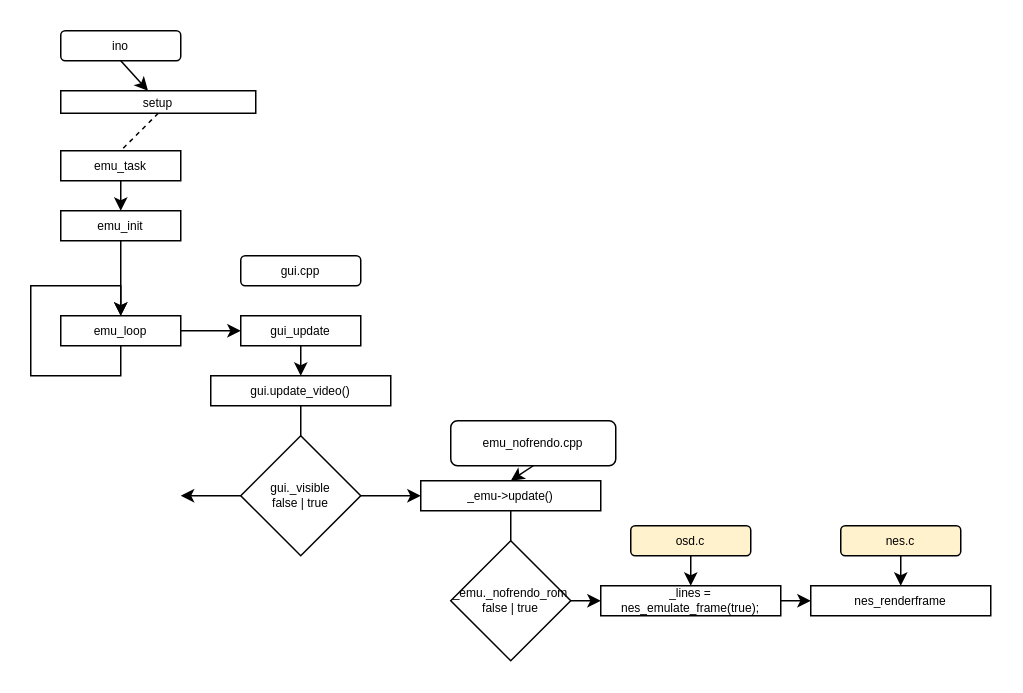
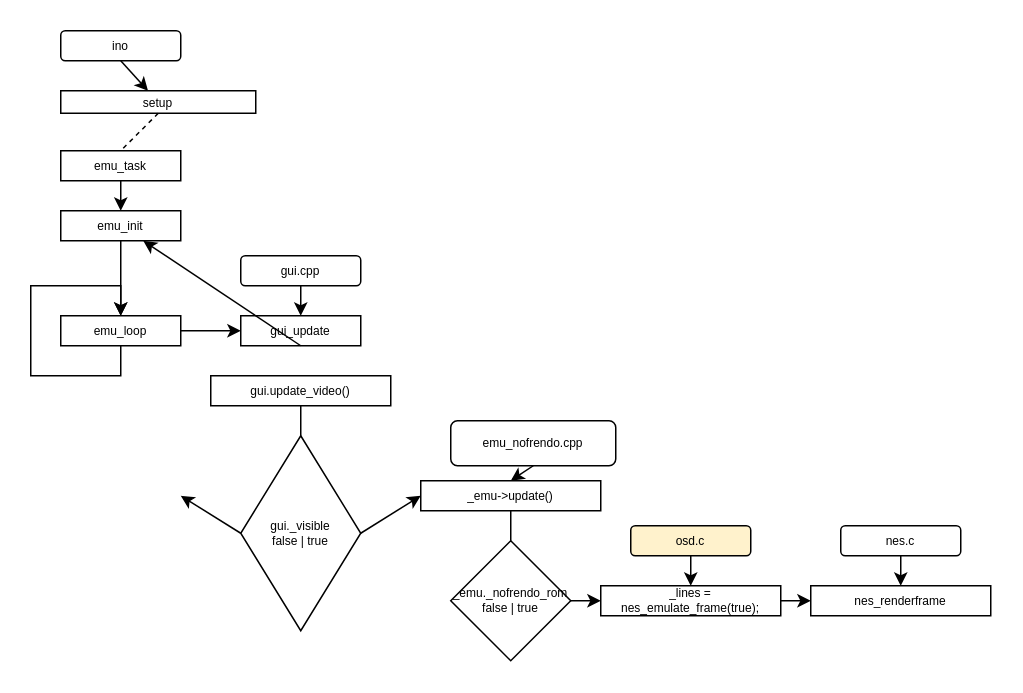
none -> (301, 296)
(301, 356) -> (226, 296)
(301, 496) -> (301, 533)
(901, 541) -> (901, 541)
